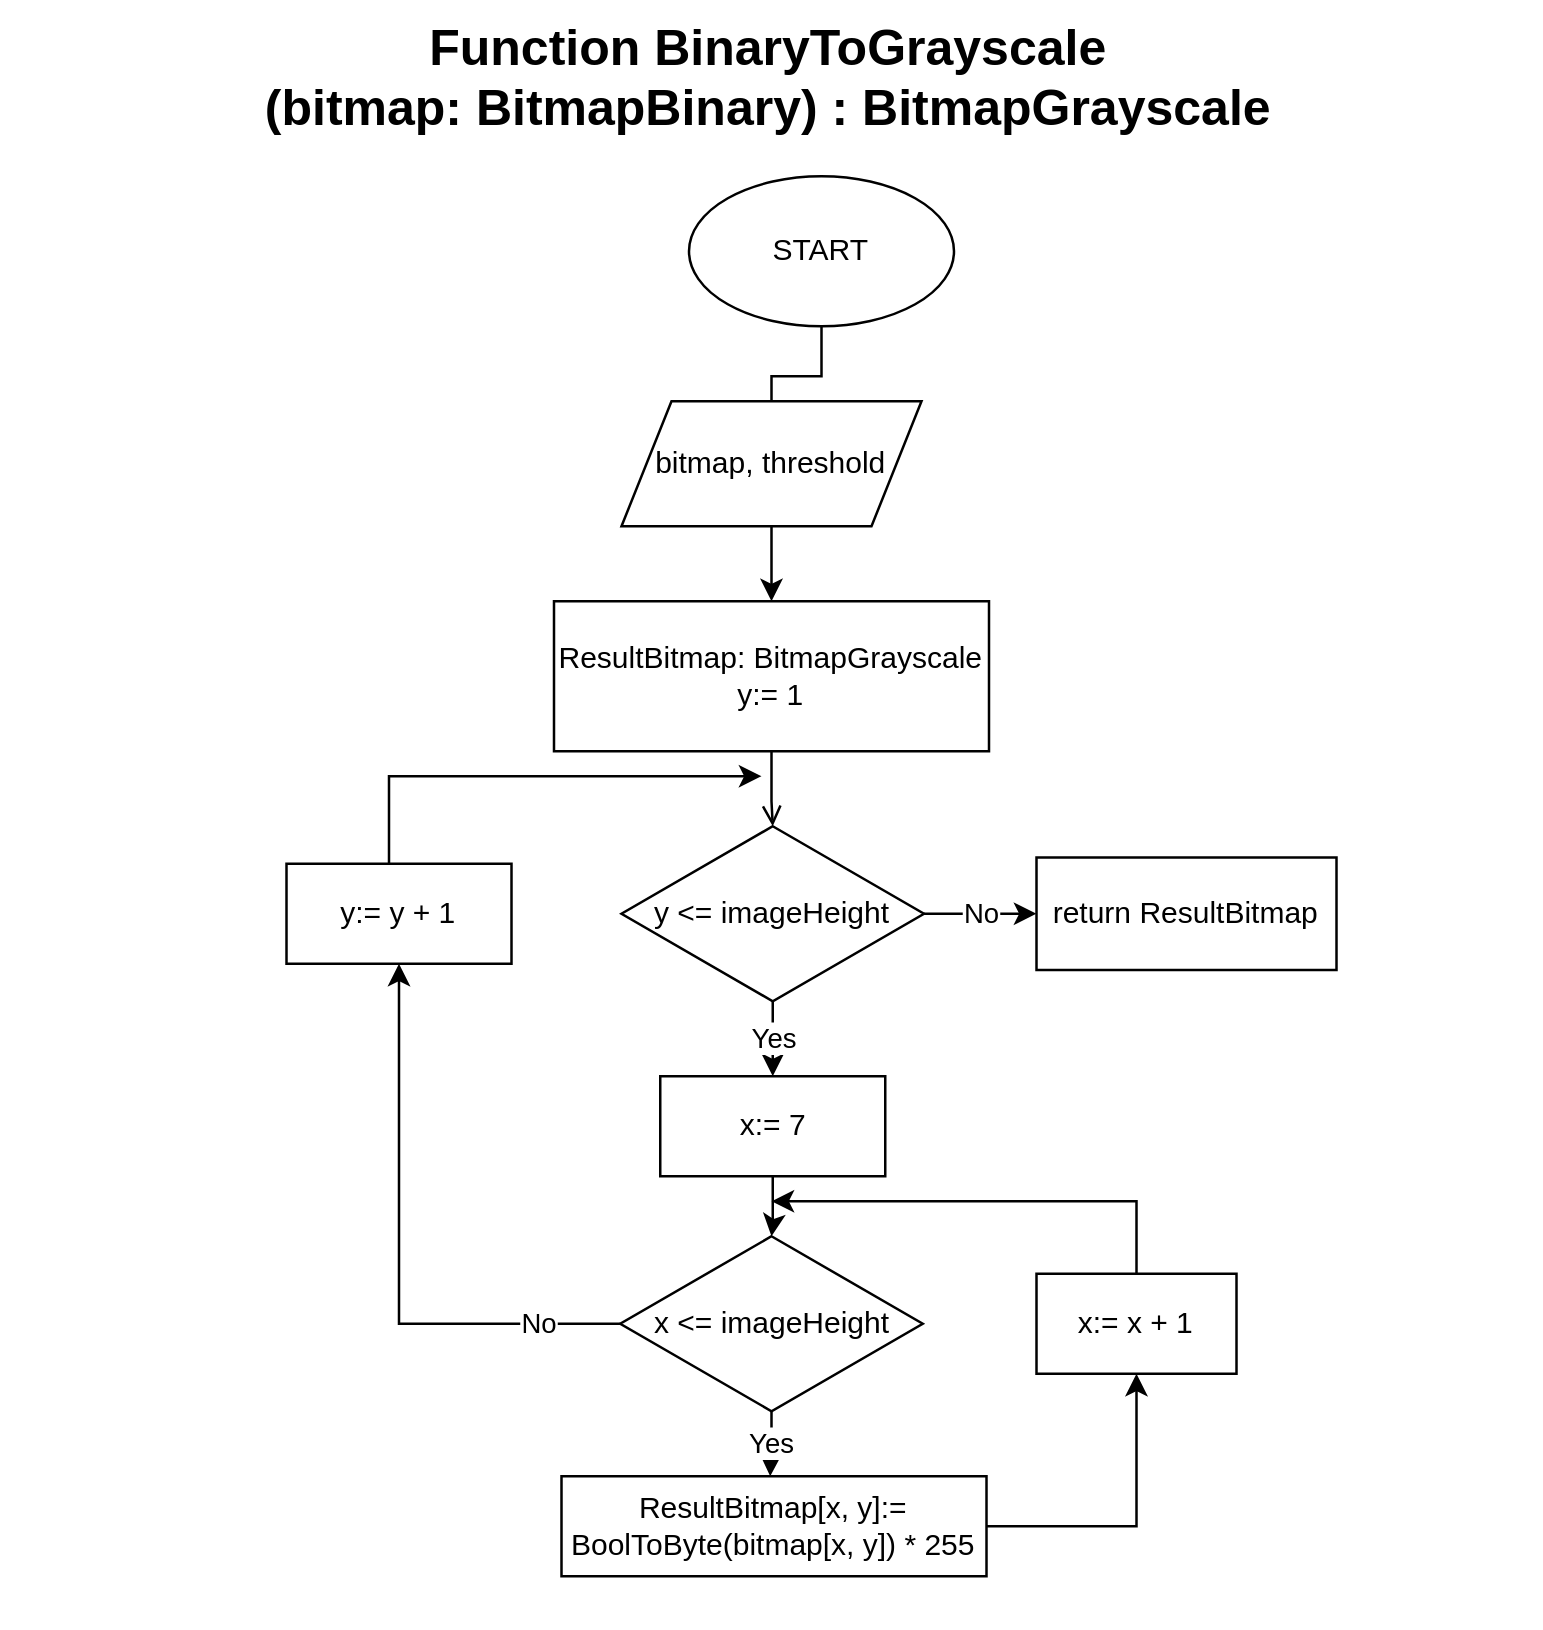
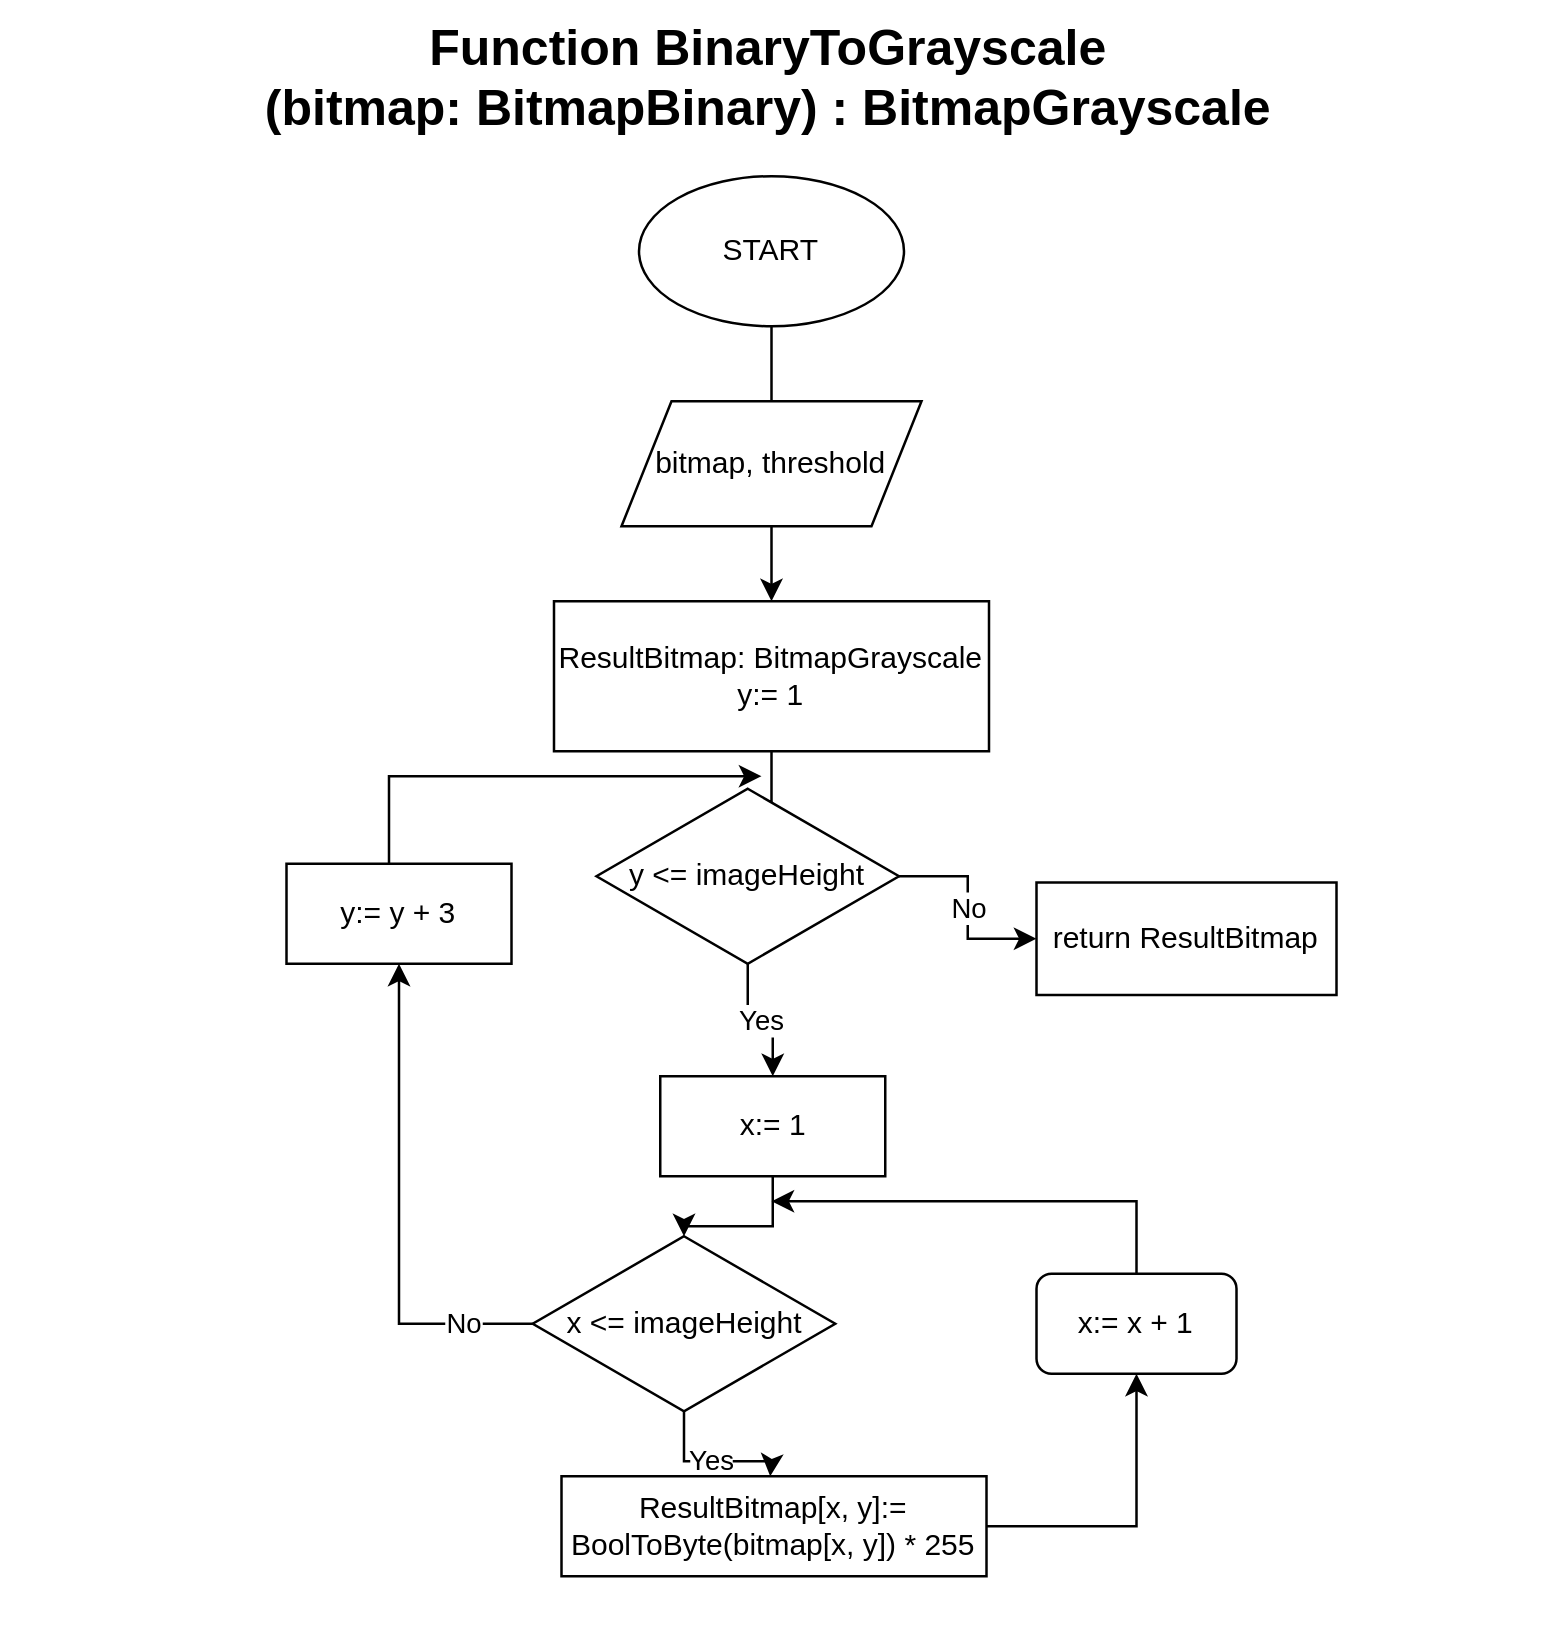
(821, 251) -> (771, 251)
(399, 914) -> (399, 914)
(773, 914) -> (748, 876)
(1186, 914) -> (1186, 939)
(774, 1126) -> (774, 1126)
(771, 1324) -> (684, 1324)
(1136, 1324) -> (1136, 1324)
